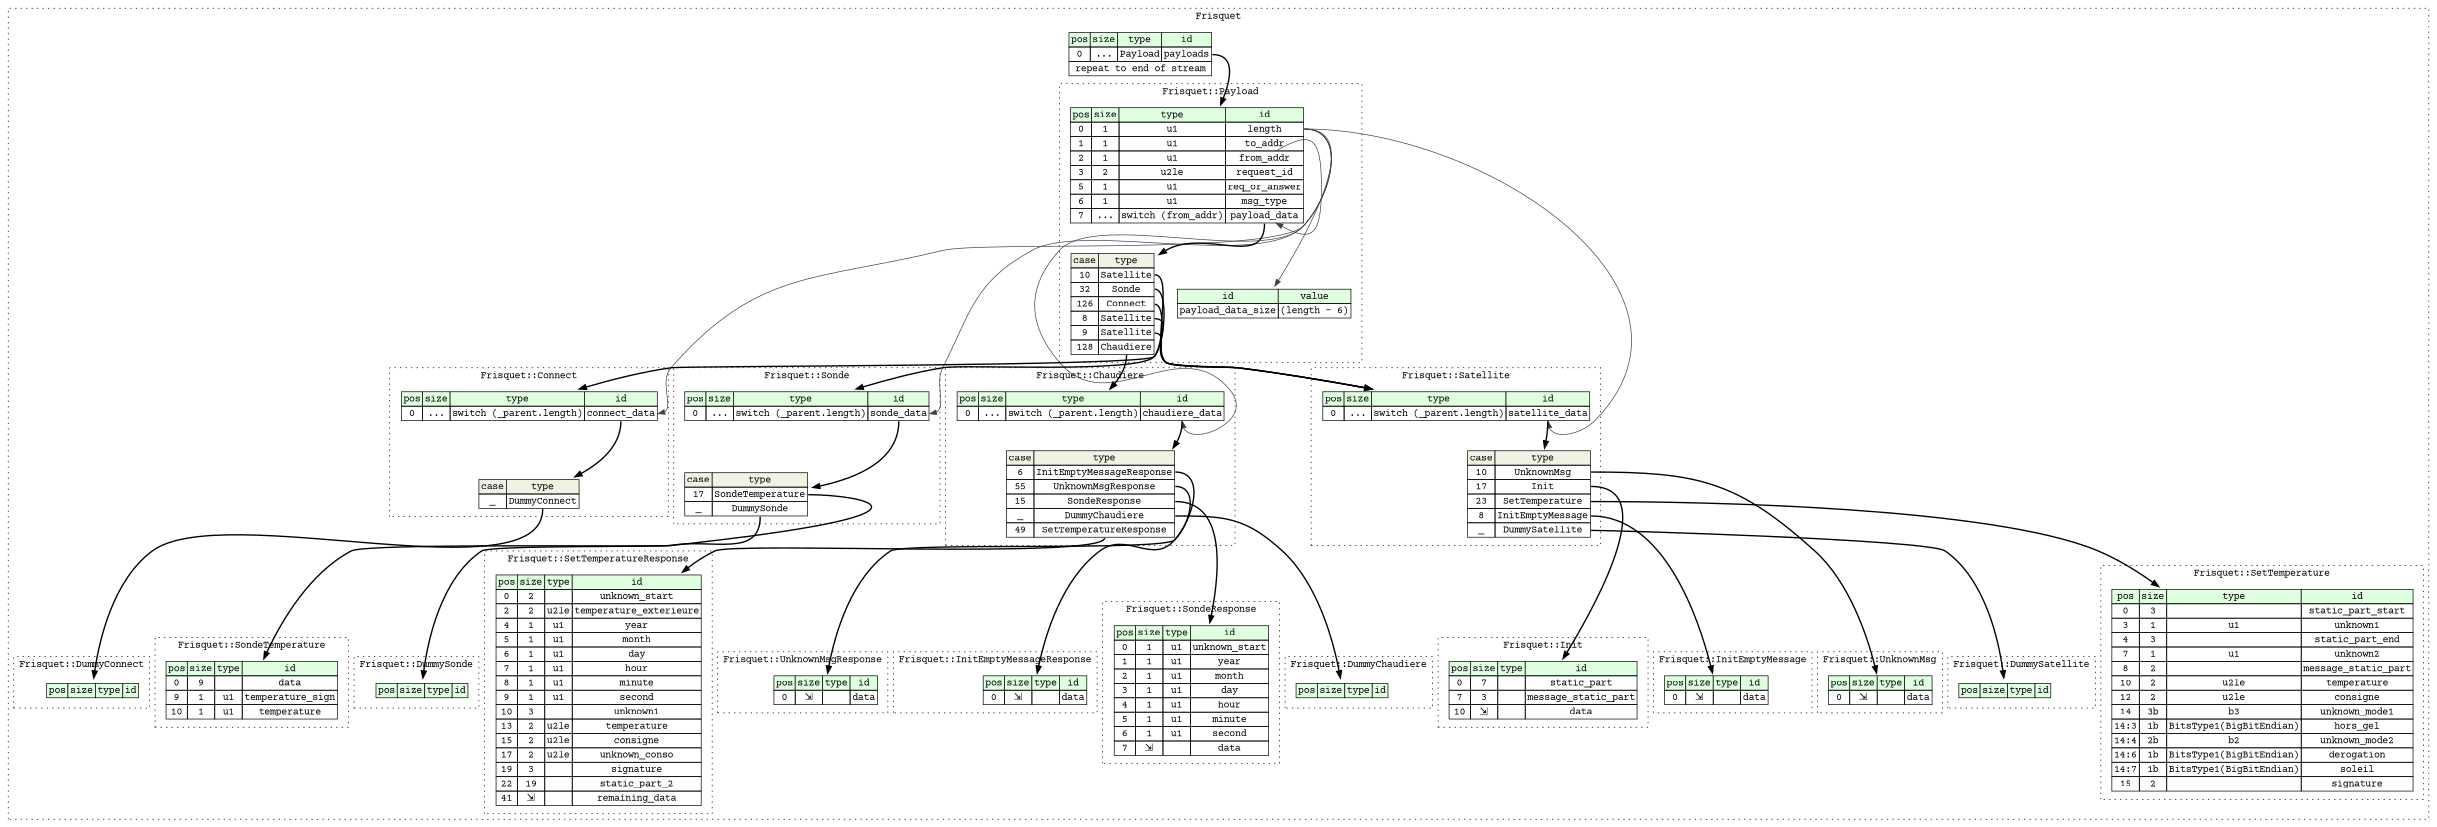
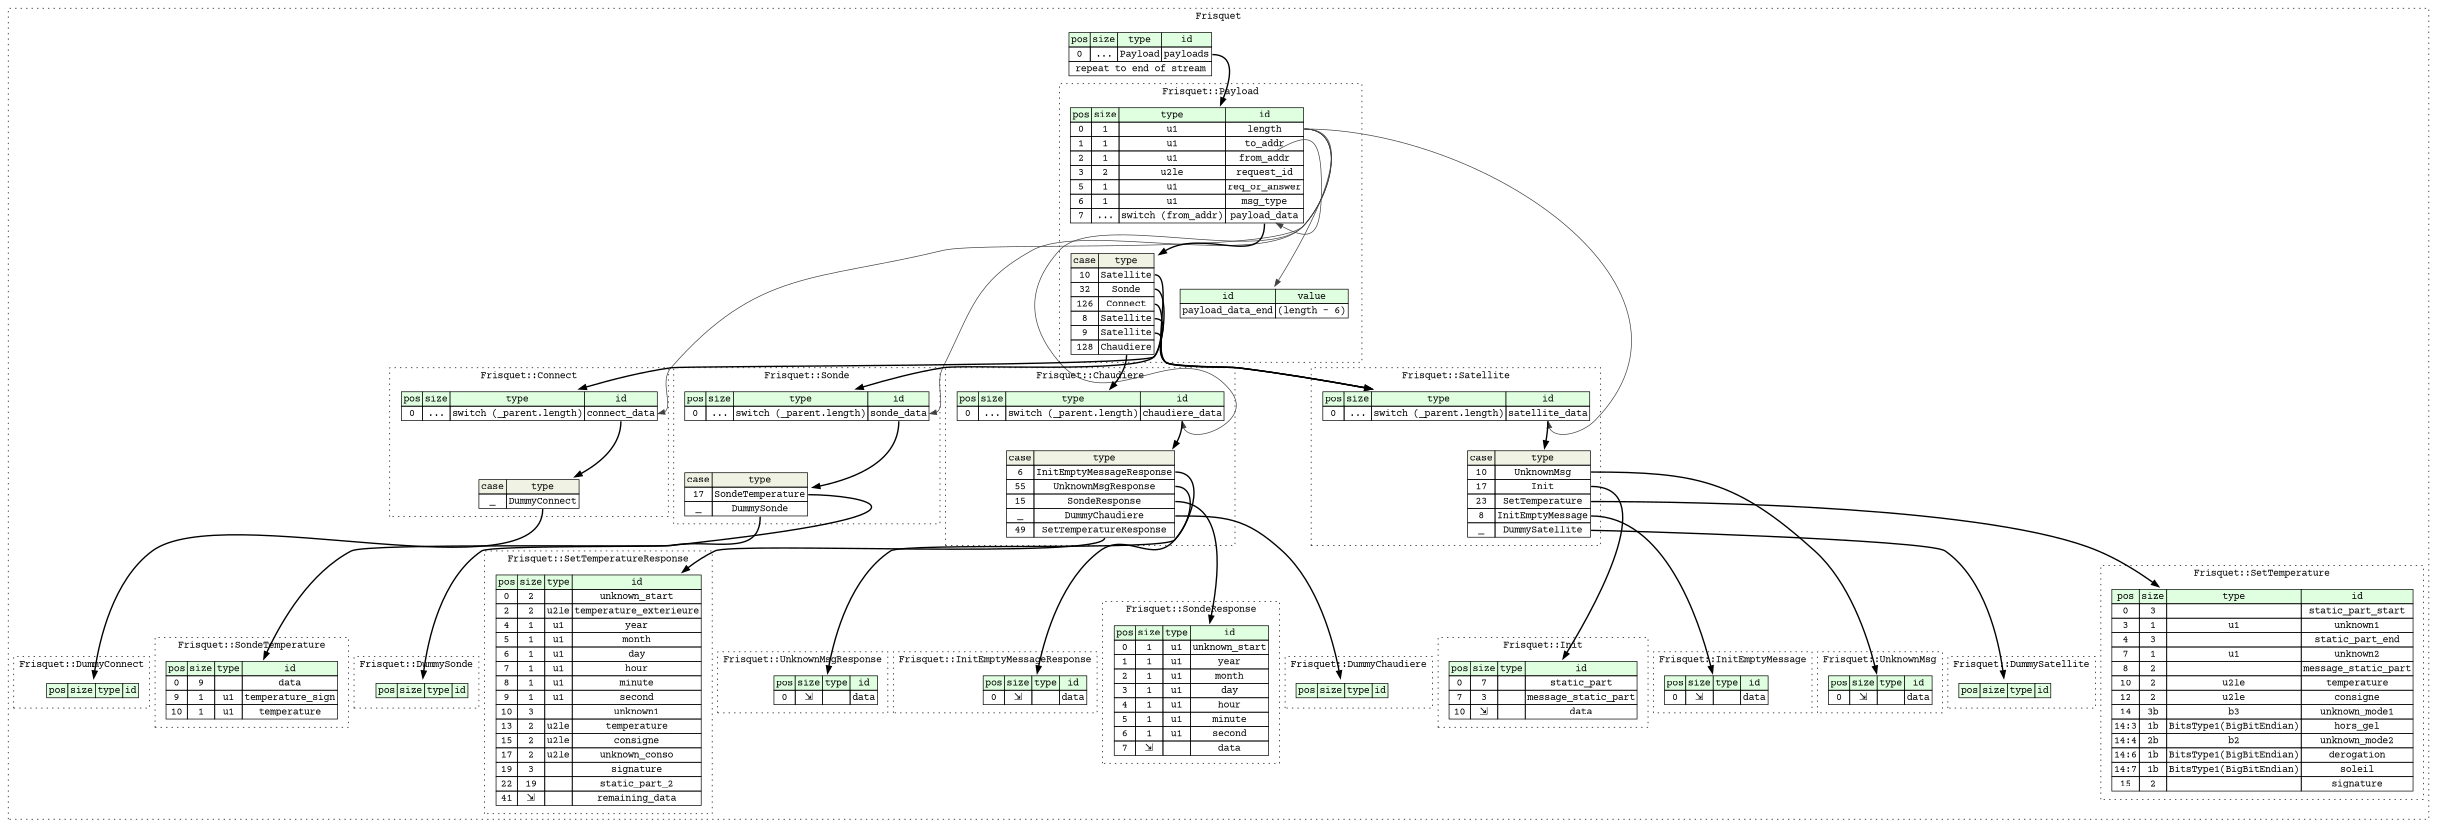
(1228, 310) -> (1228, 310)
